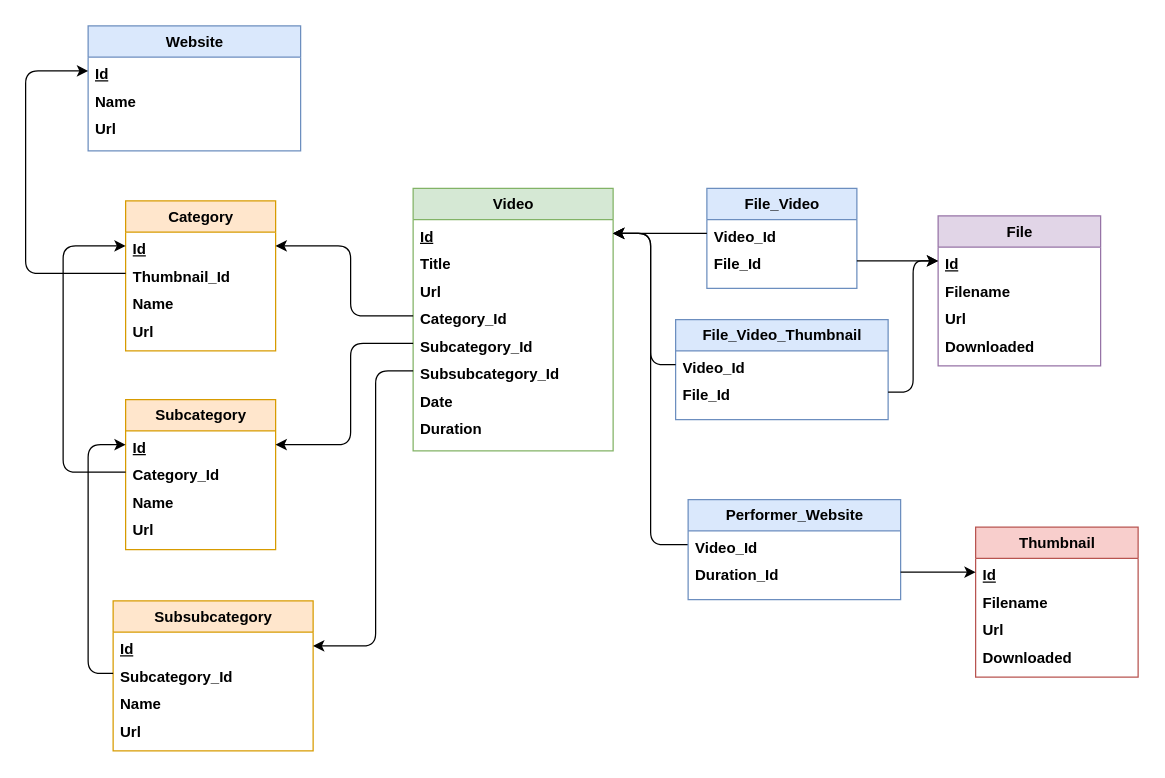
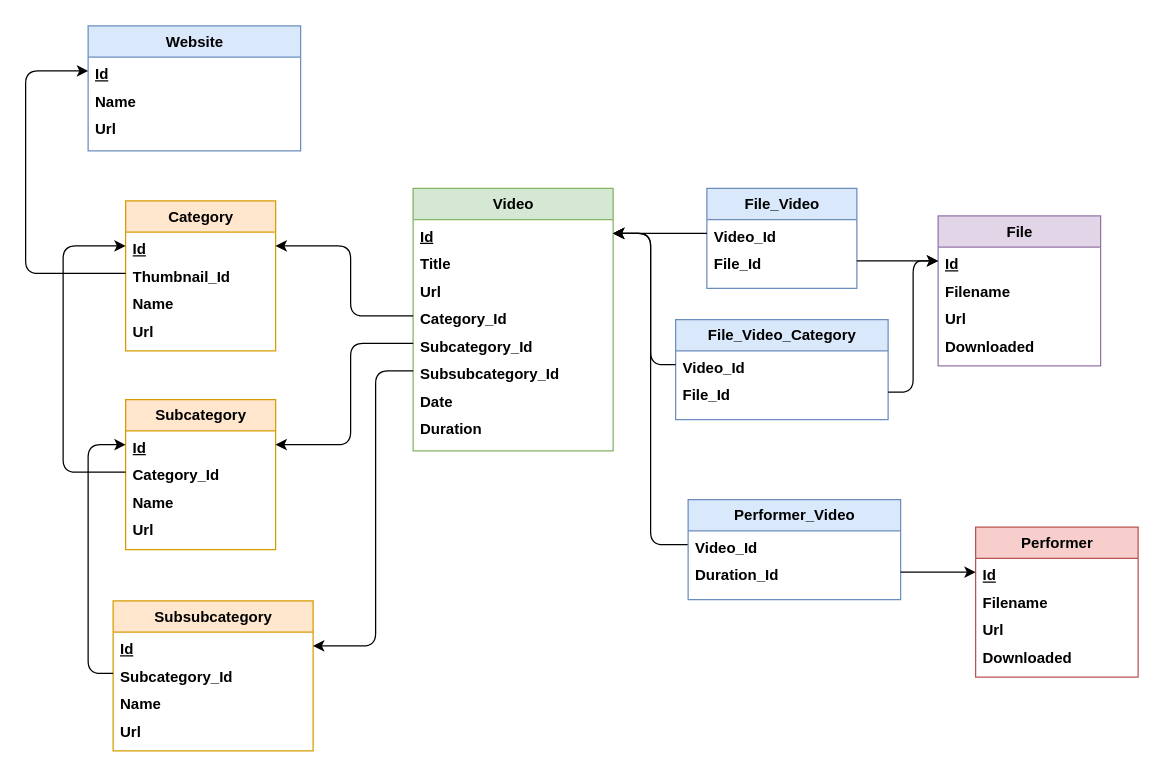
(783, 336) -> (783, 336)
(795, 516) -> (795, 516)
(1058, 543) -> (1058, 543)
